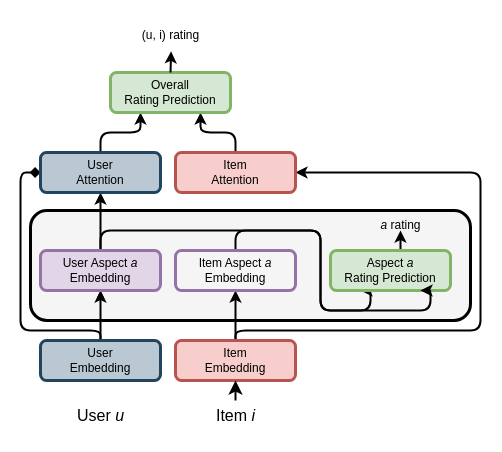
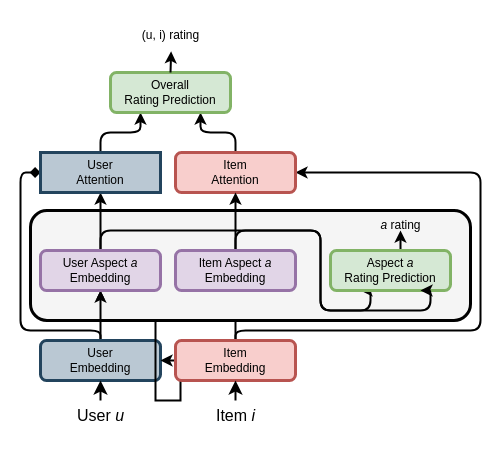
(101, 173) -> (101, 173)
none -> (236, 217)
(236, 271) -> (236, 271)
(236, 310) -> (156, 382)
none -> (101, 398)
